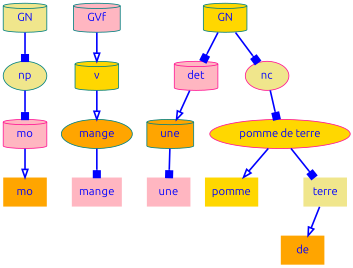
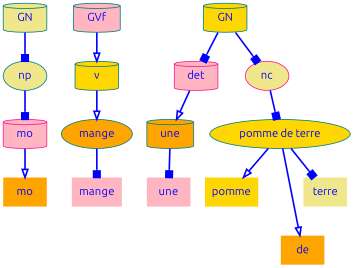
(280, 134) -> (280, 134)
(315, 217) -> (291, 188)
